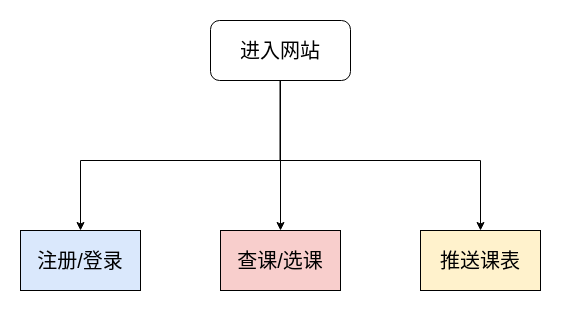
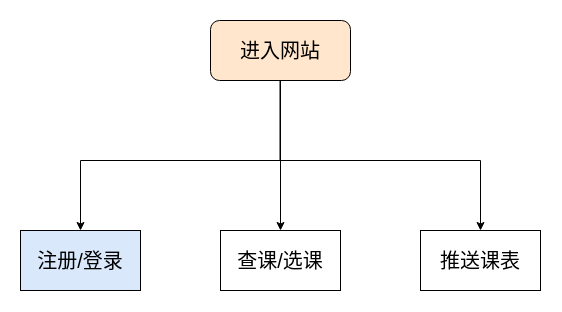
(281, 51) -> (281, 51)
(281, 261) -> (281, 261)
(481, 261) -> (481, 261)
